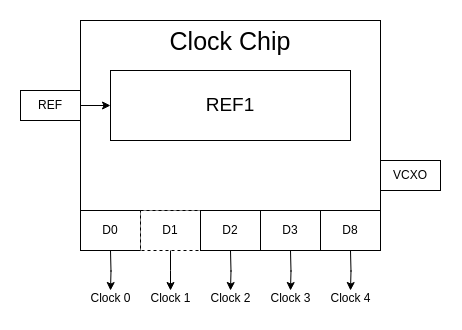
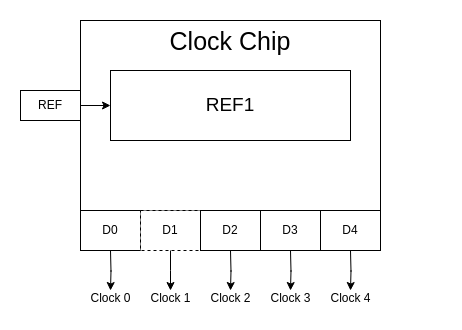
(411, 176) -> none
(351, 231) -> (351, 231)
